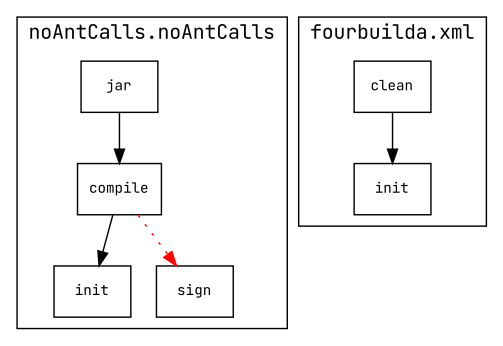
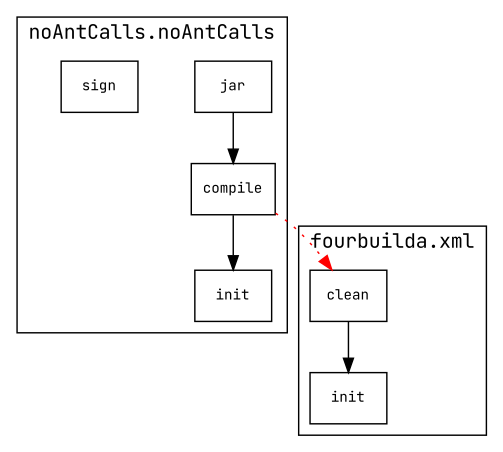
(153, 235) -> (308, 241)
